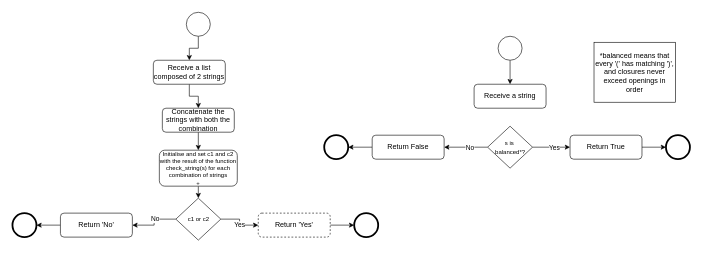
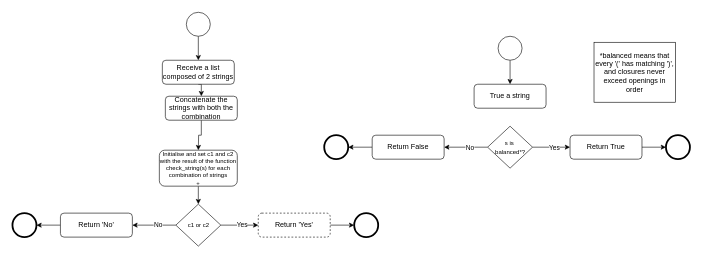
(189, 72) -> (198, 72)
(510, 96) -> (510, 96)
(198, 120) -> (201, 108)
(198, 219) -> (198, 225)
